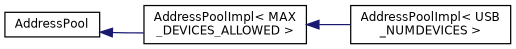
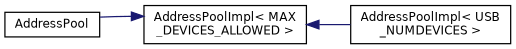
(128, 33) -> (116, 17)
